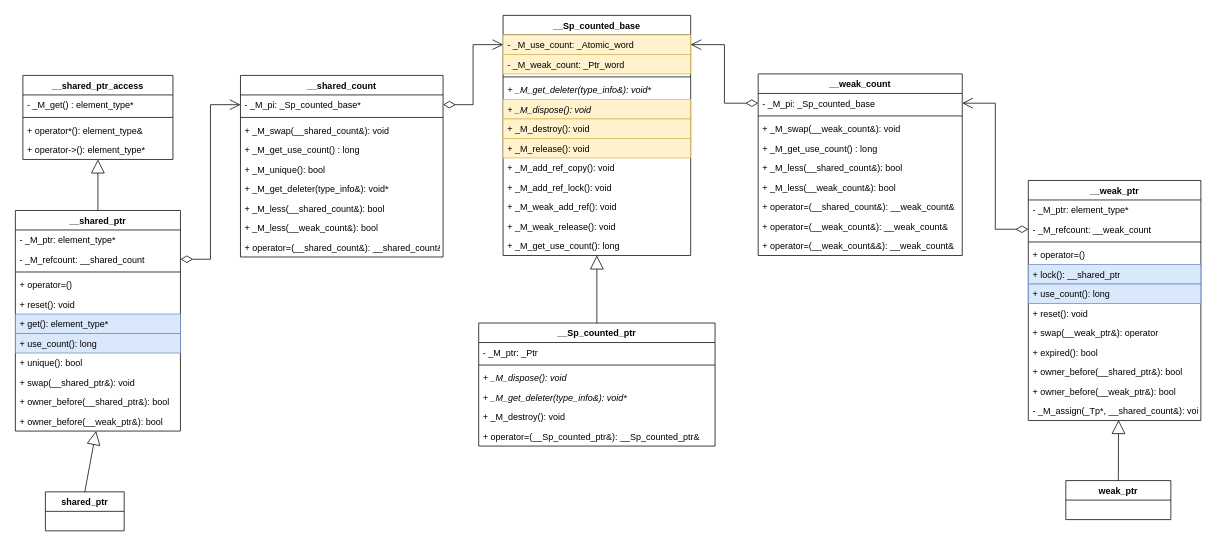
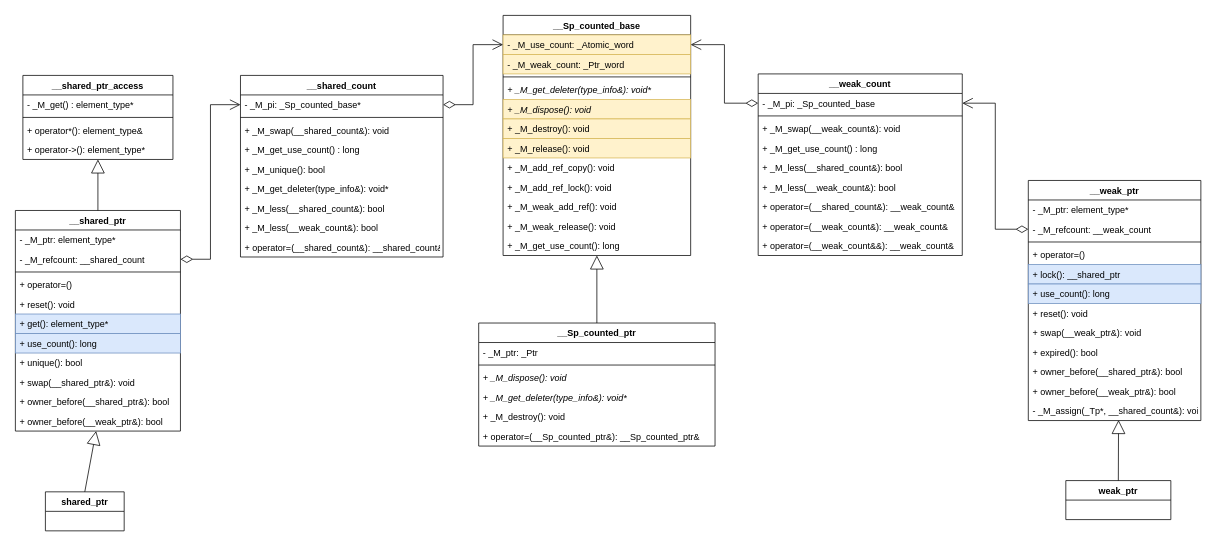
(1102, 333) -> (1090, 333)
